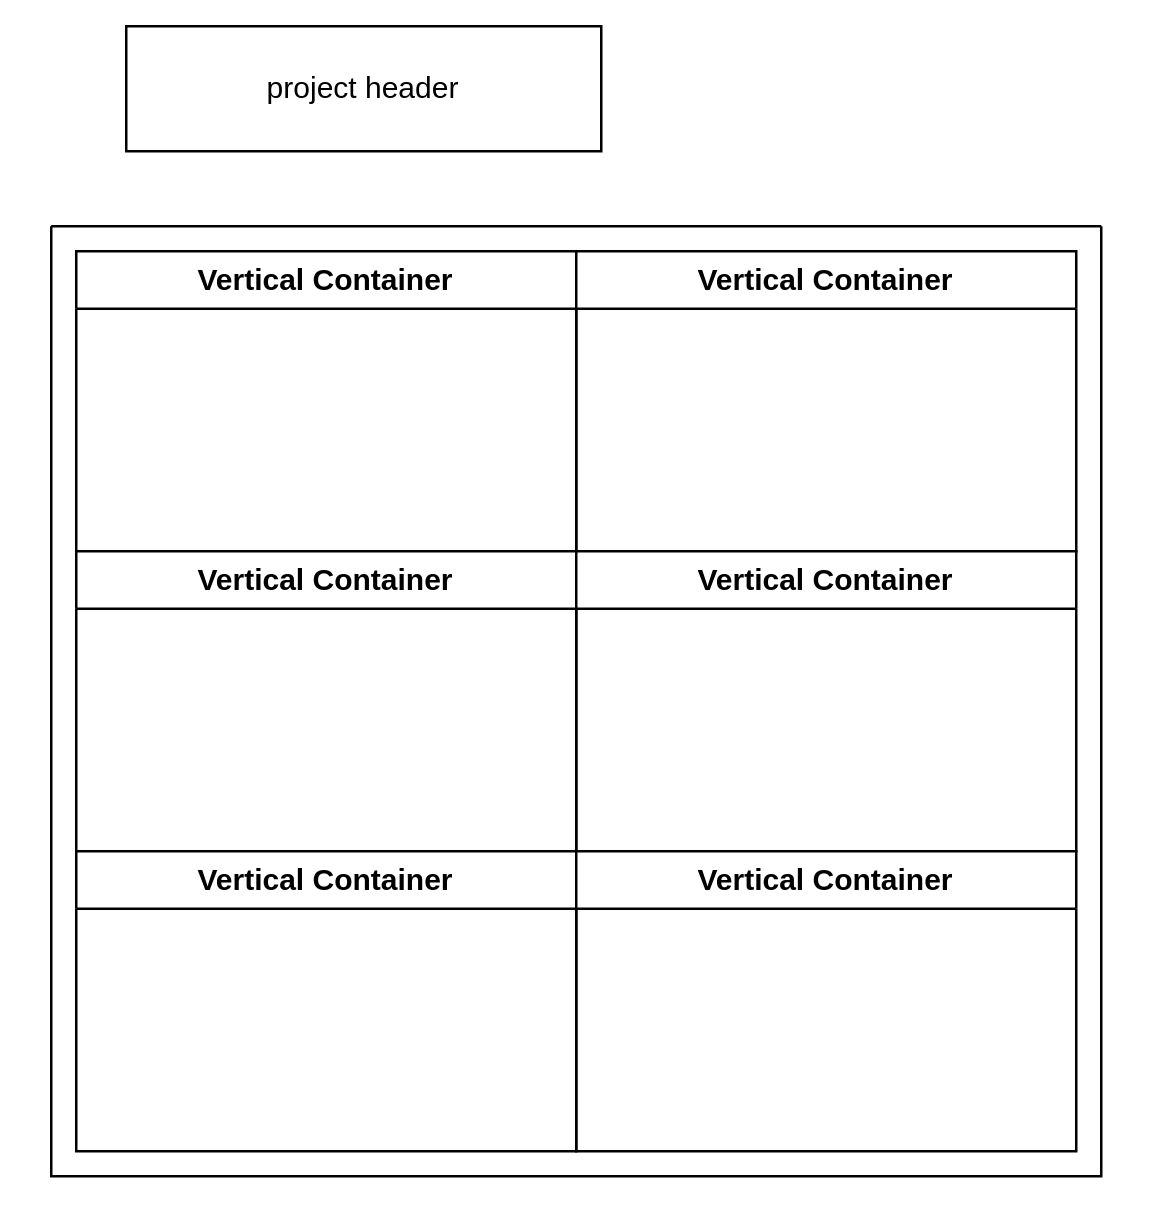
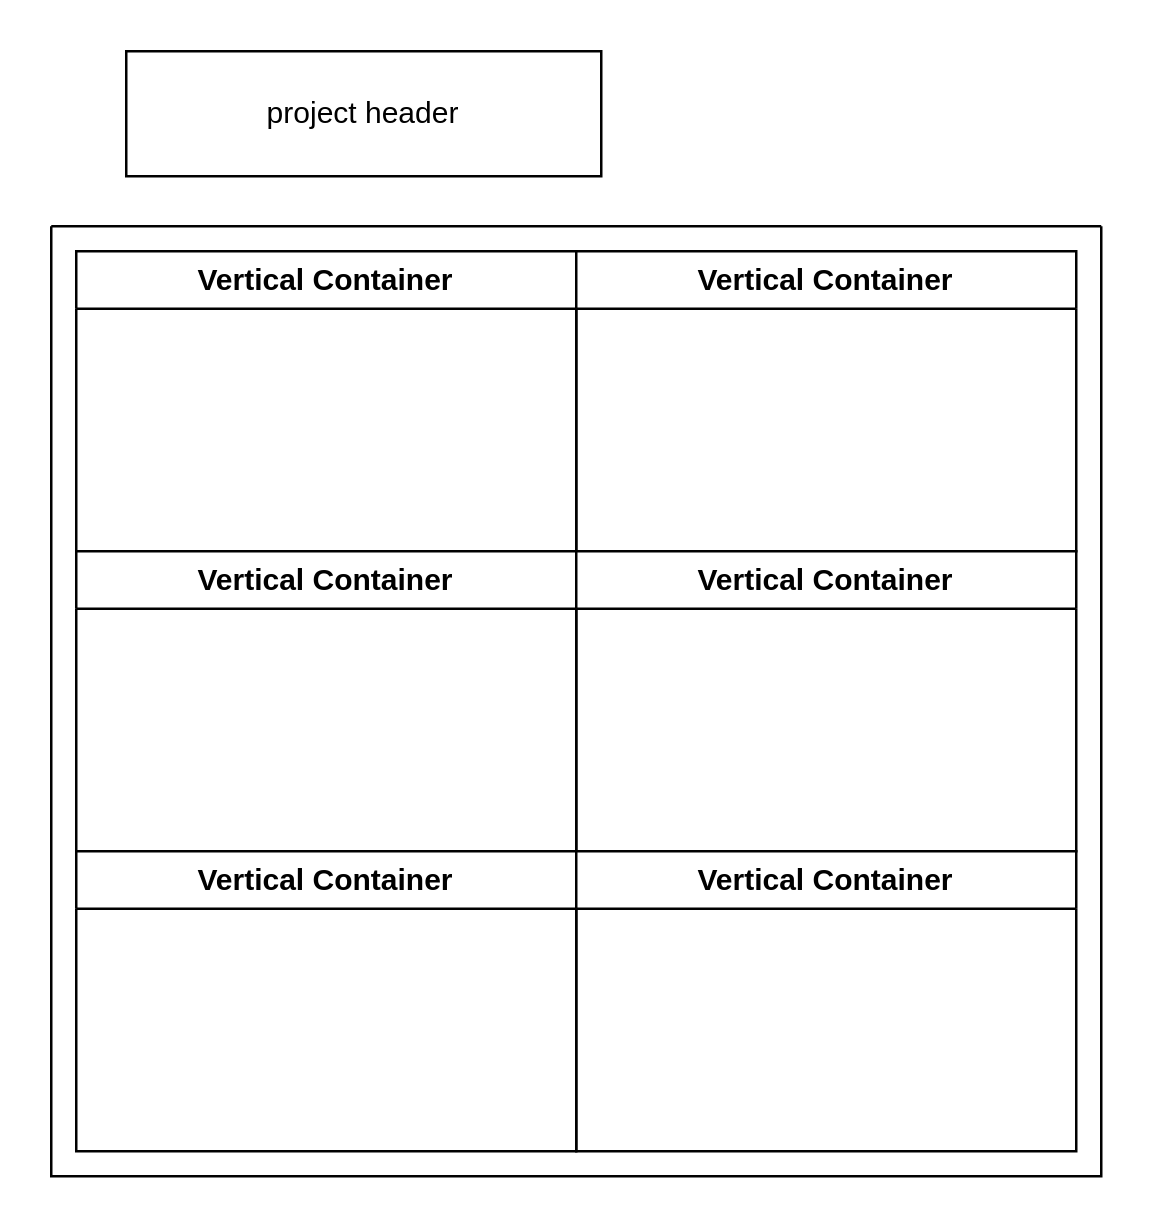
(364, 89) -> (364, 114)
